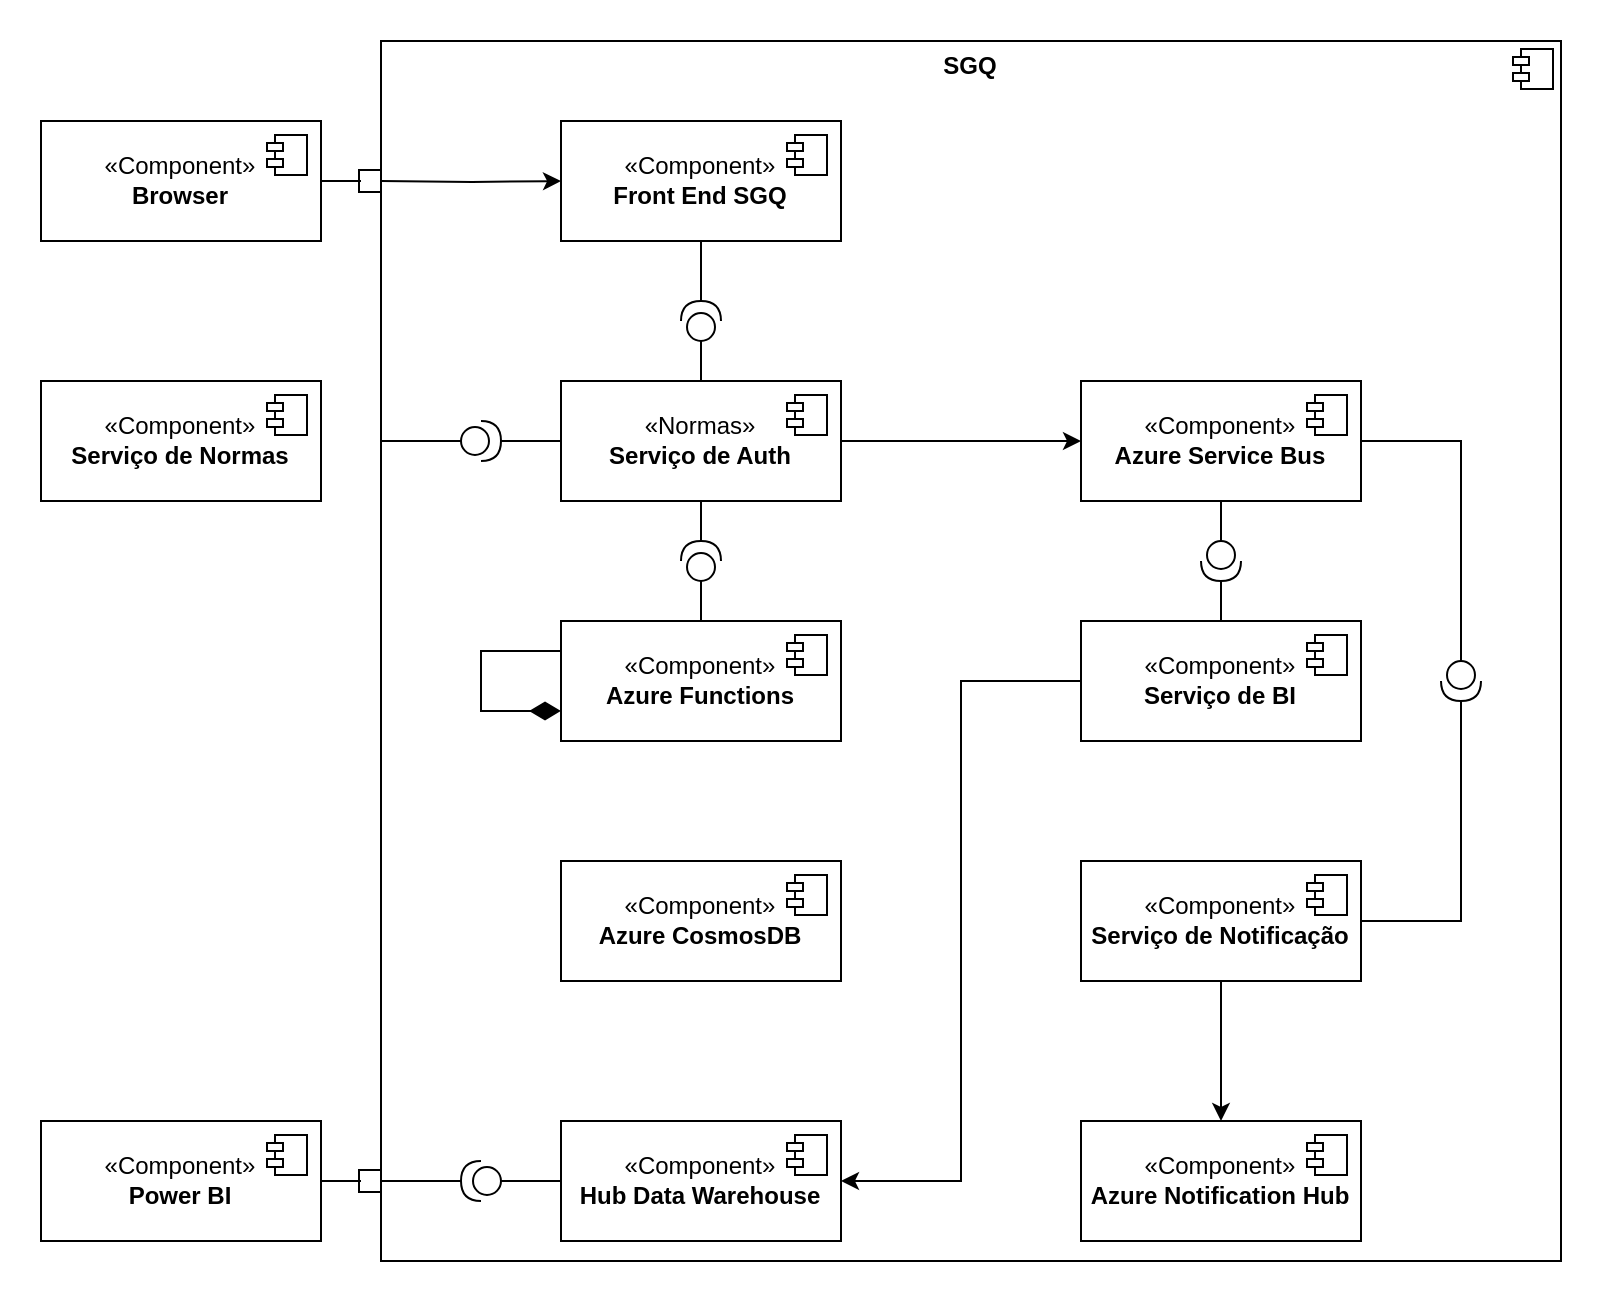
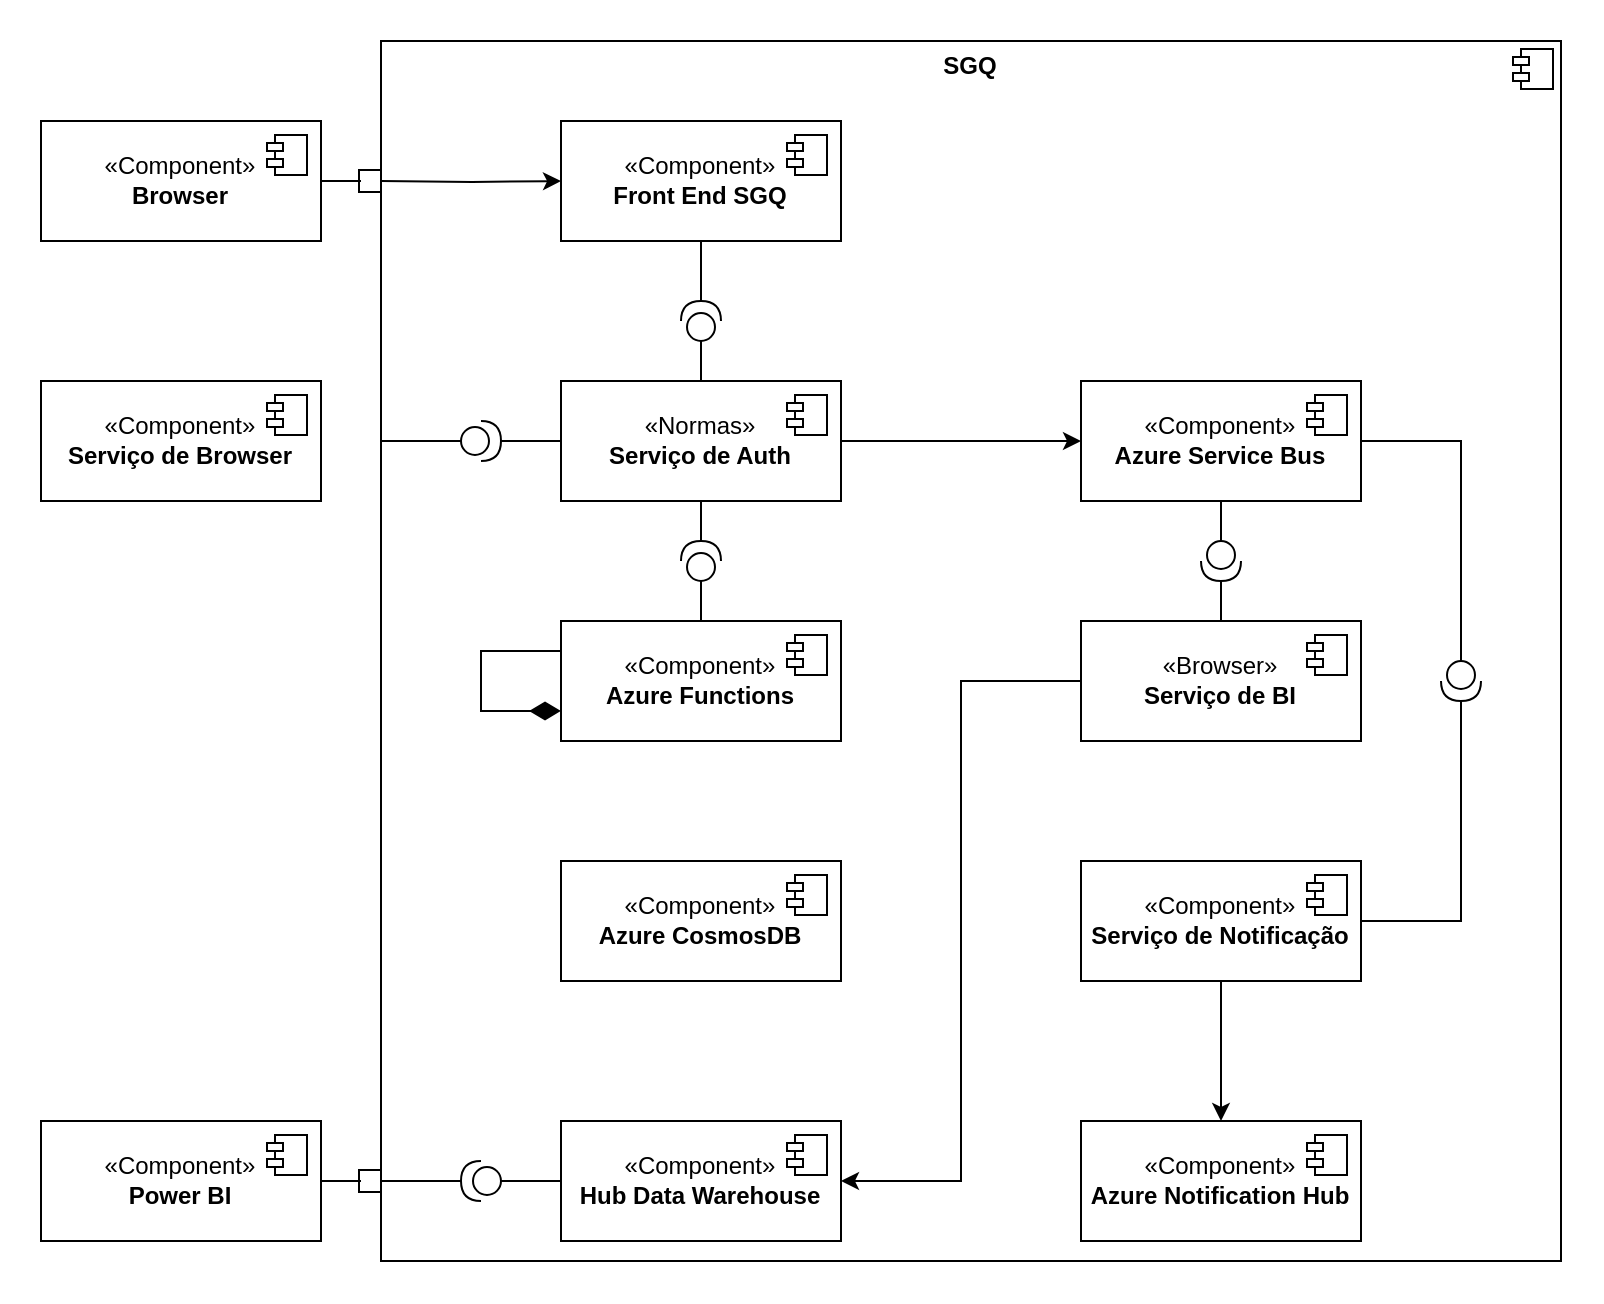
(181, 441) -> (181, 441)
(1221, 681) -> (1221, 681)
